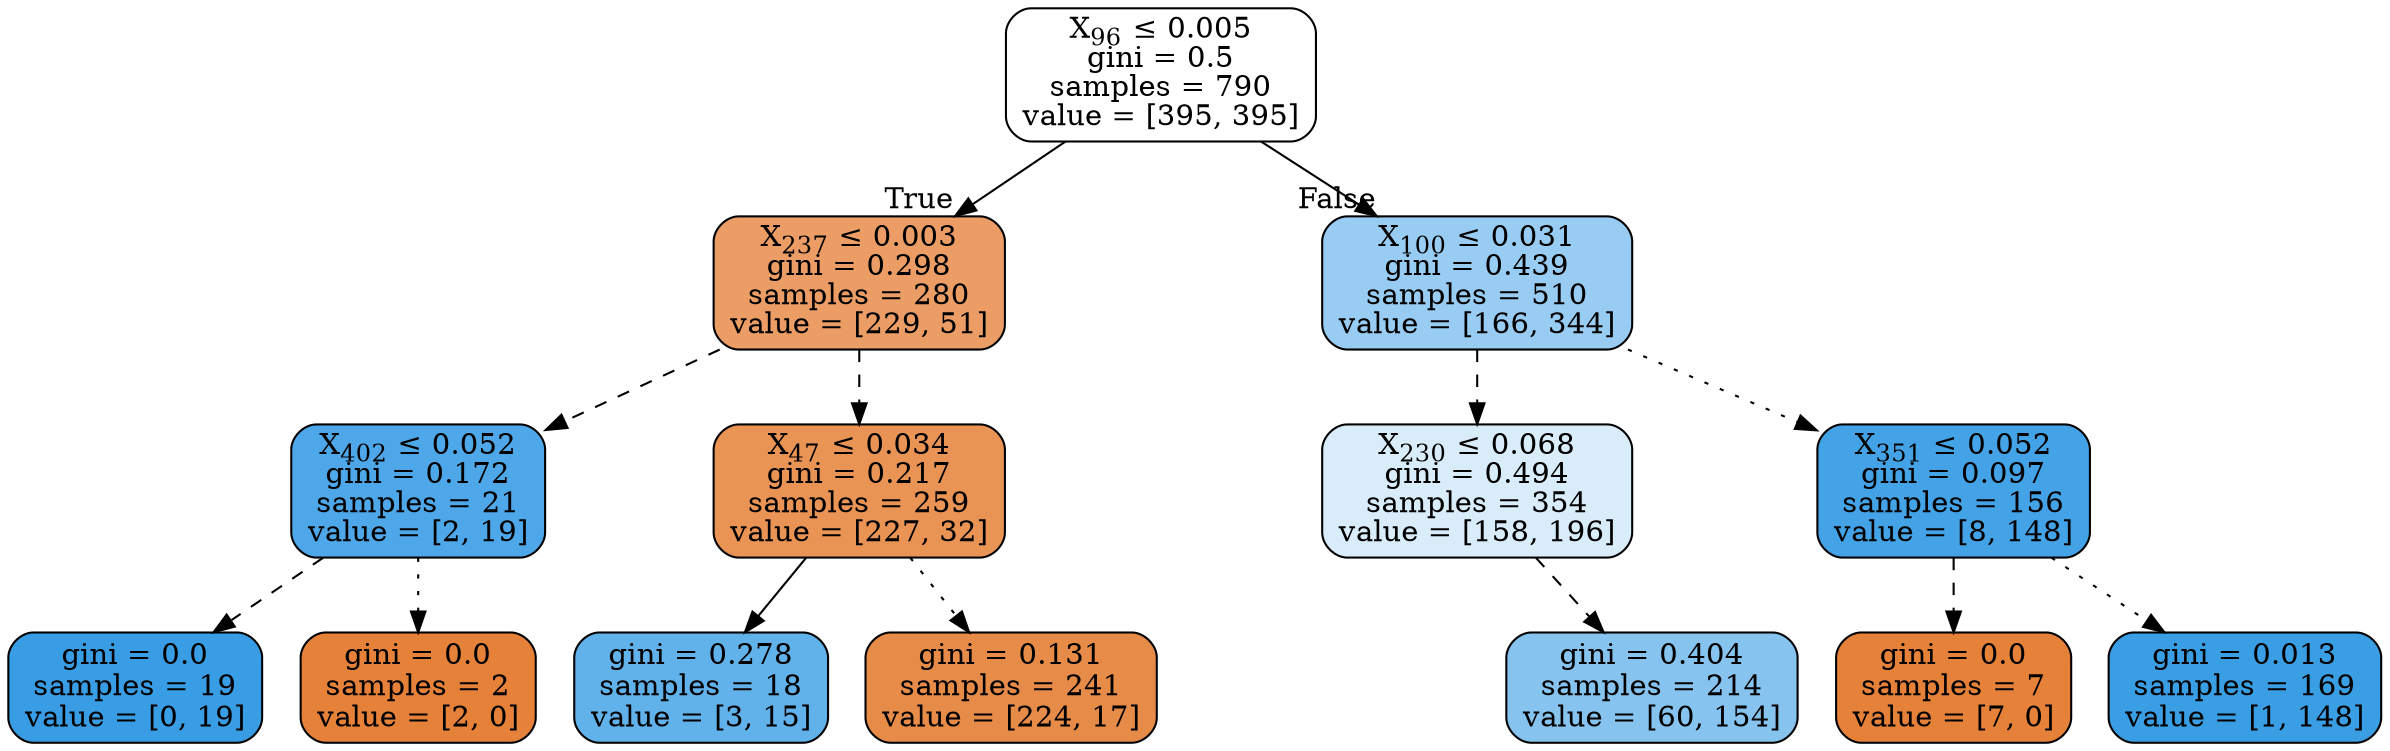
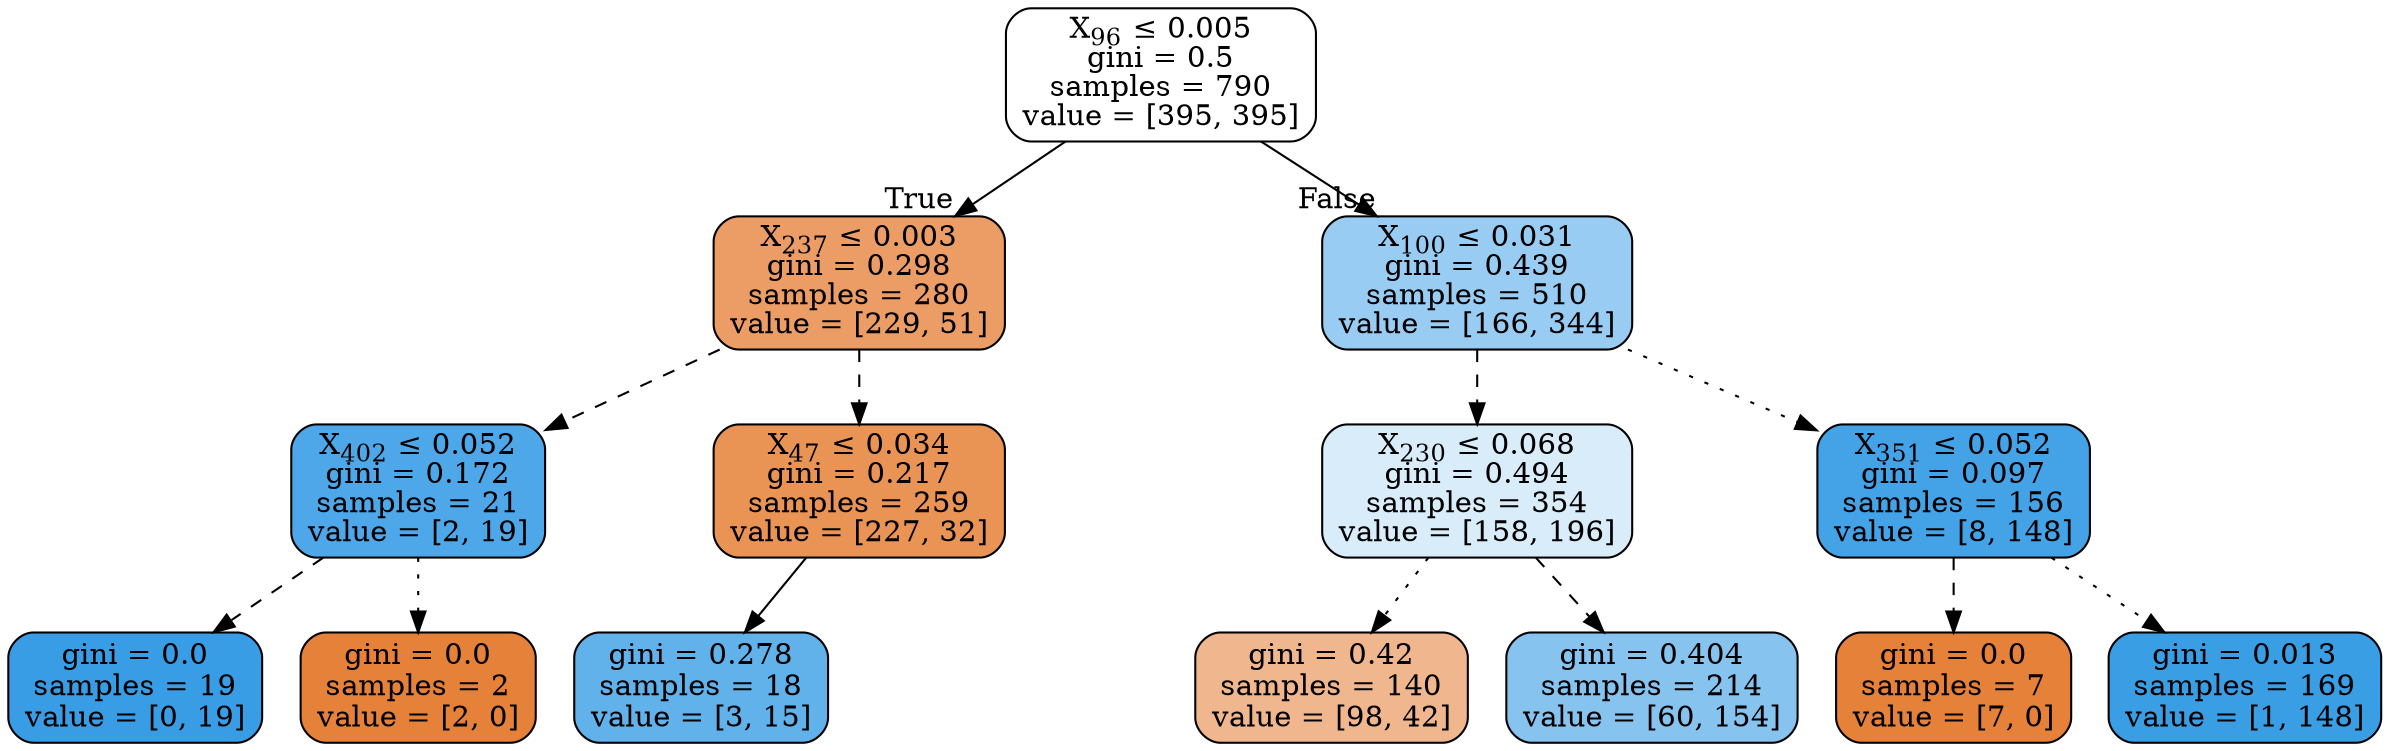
(1011, 688) -> none
none -> (1332, 688)
